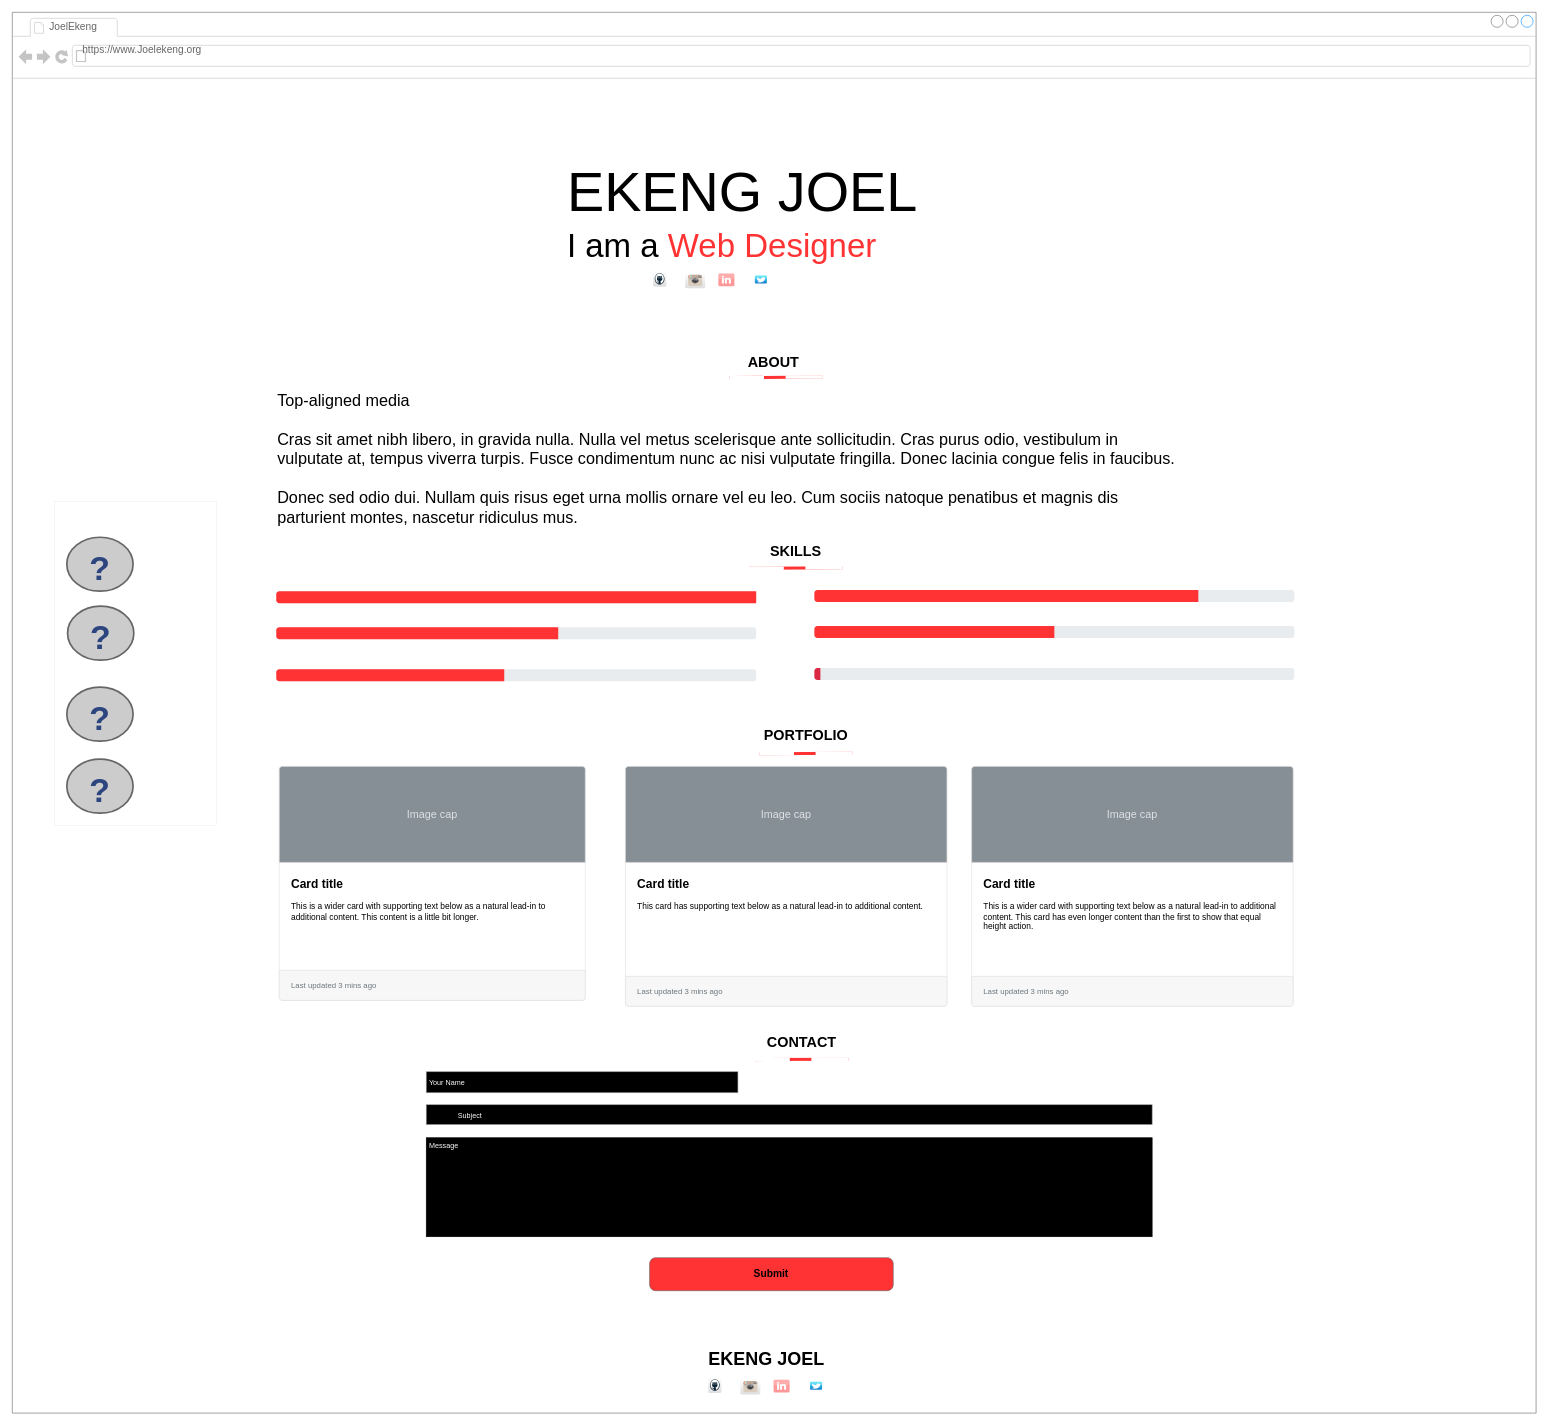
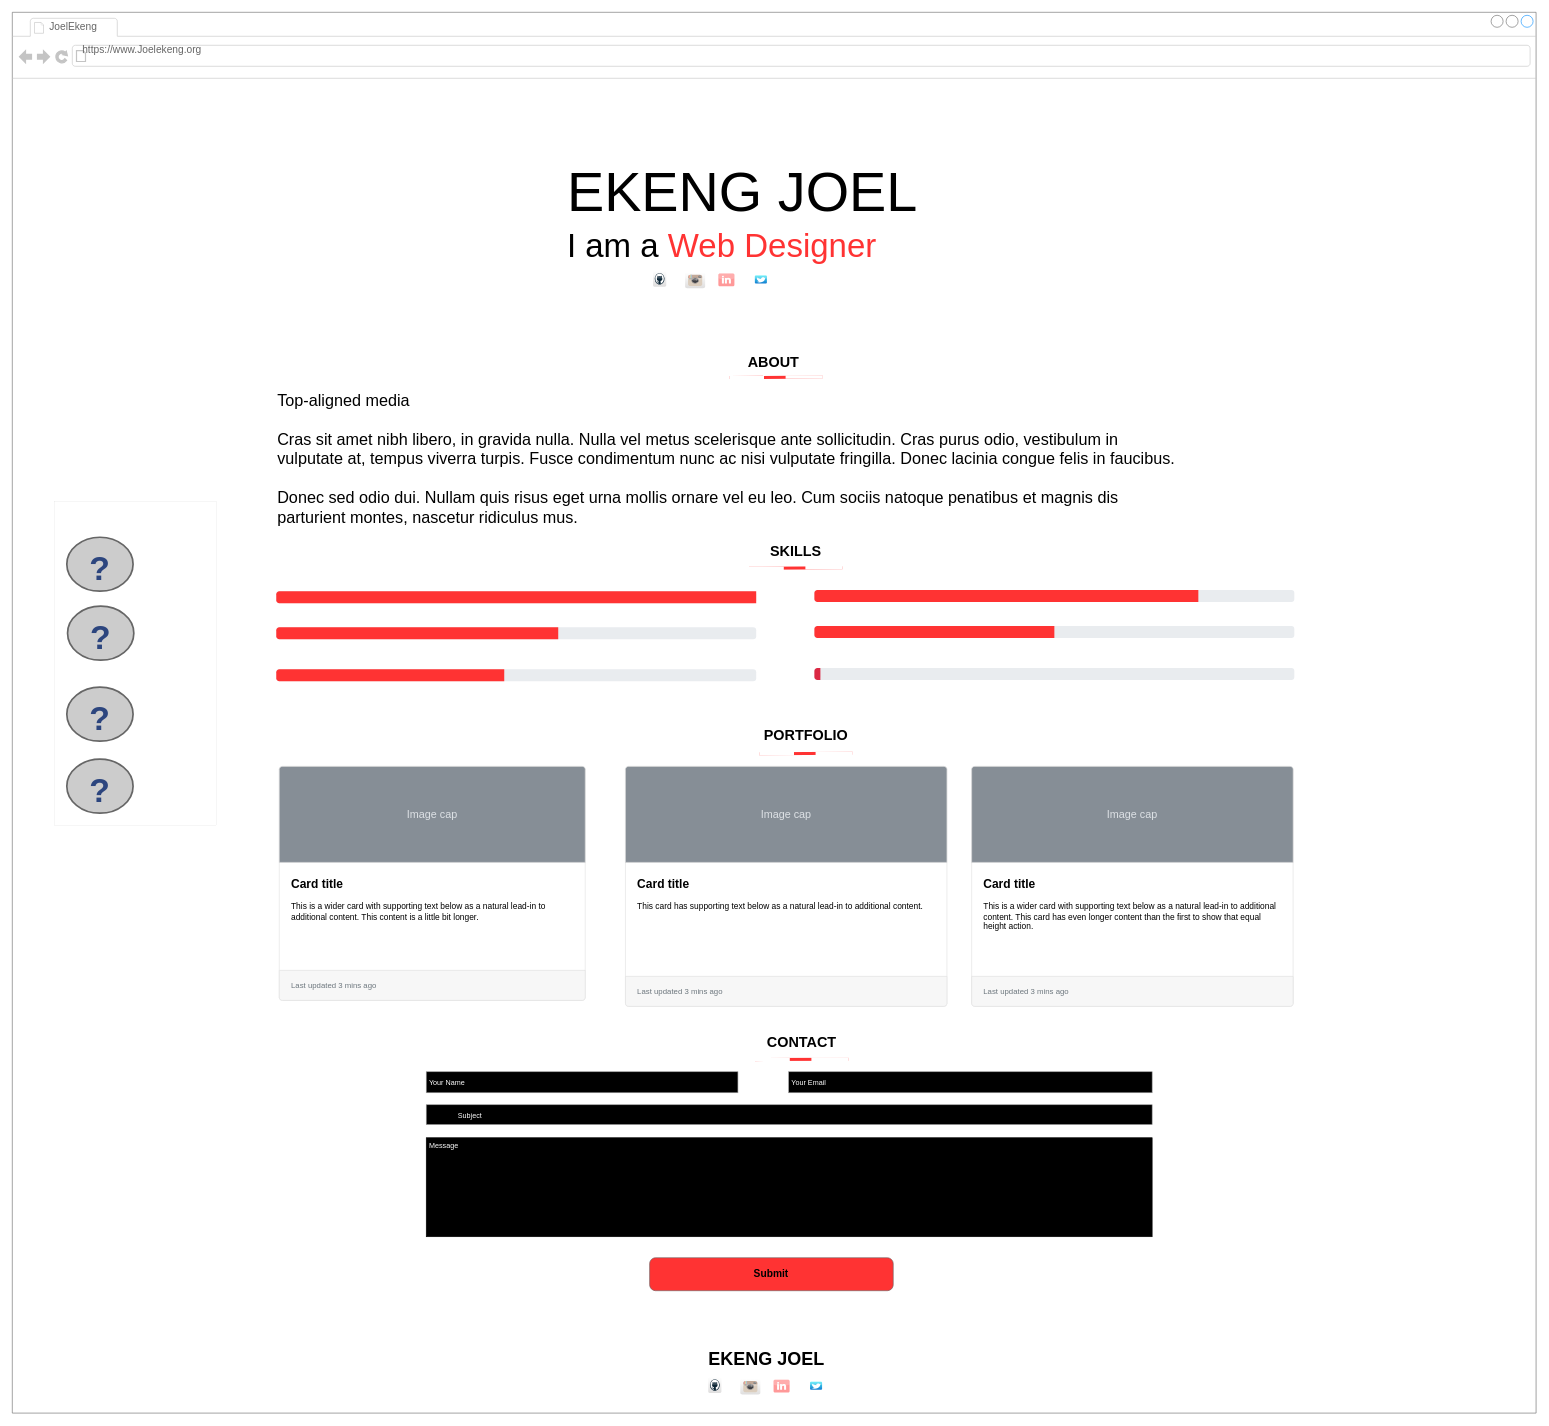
none -> (971, 1082)
